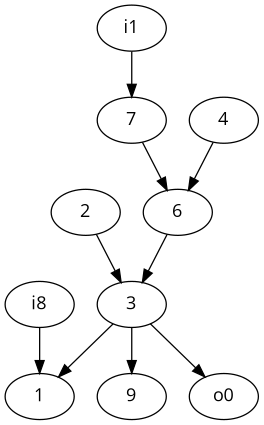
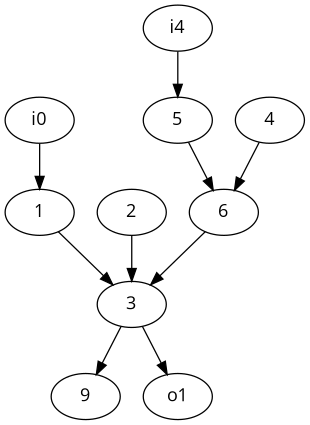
(132, 28) -> (178, 28)
(132, 120) -> (178, 120)
(40, 304) -> (40, 120)
(90, 346) -> (81, 254)
(224, 397) -> (178, 397)
